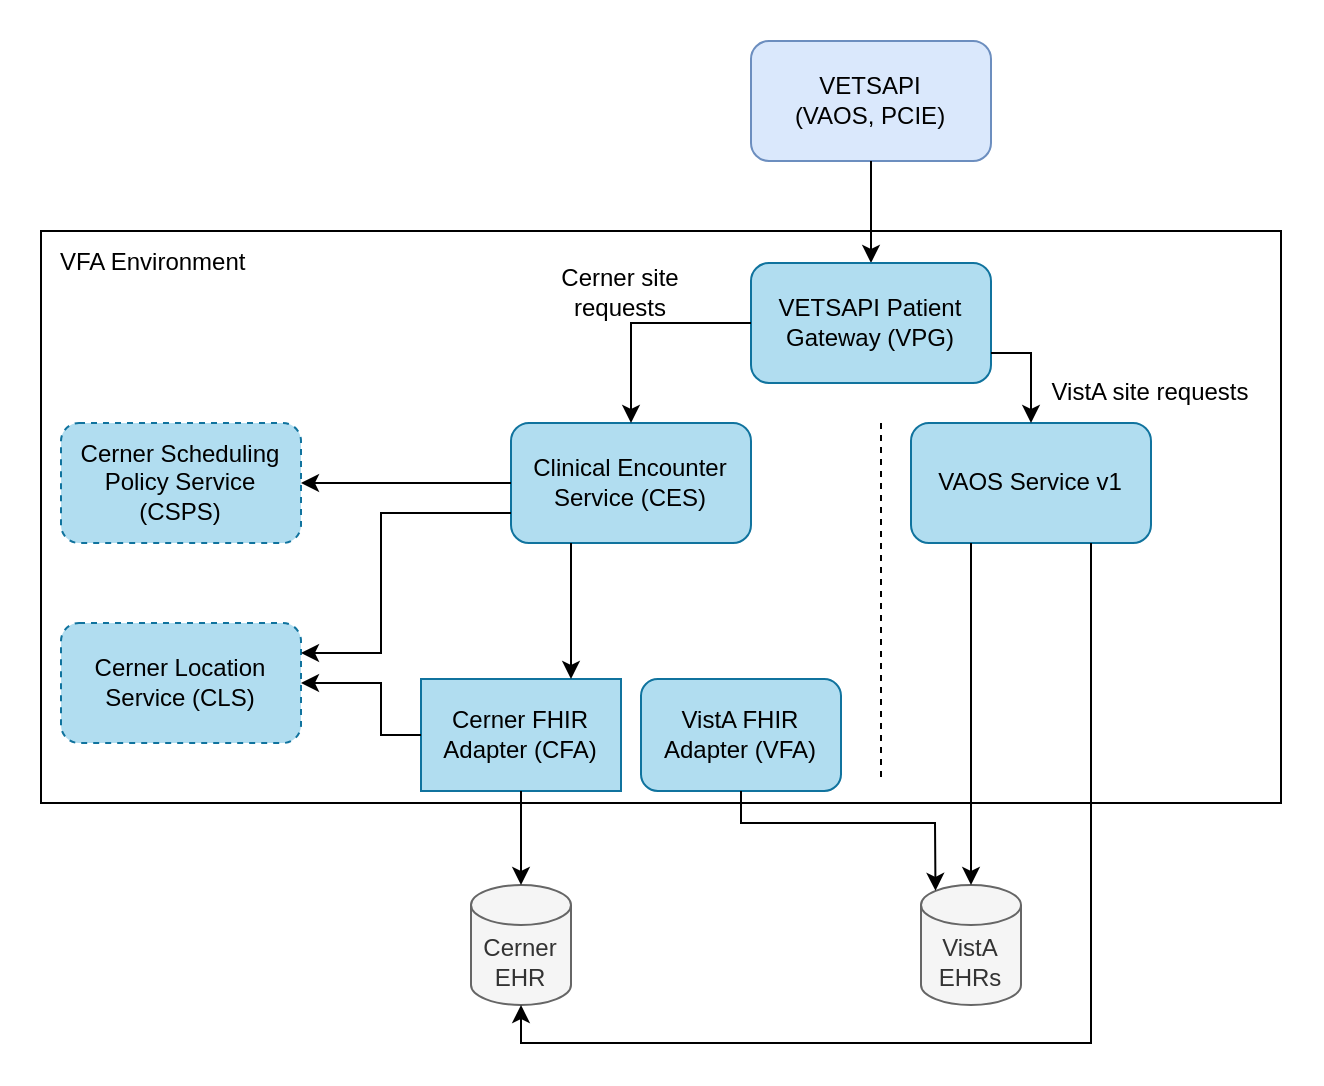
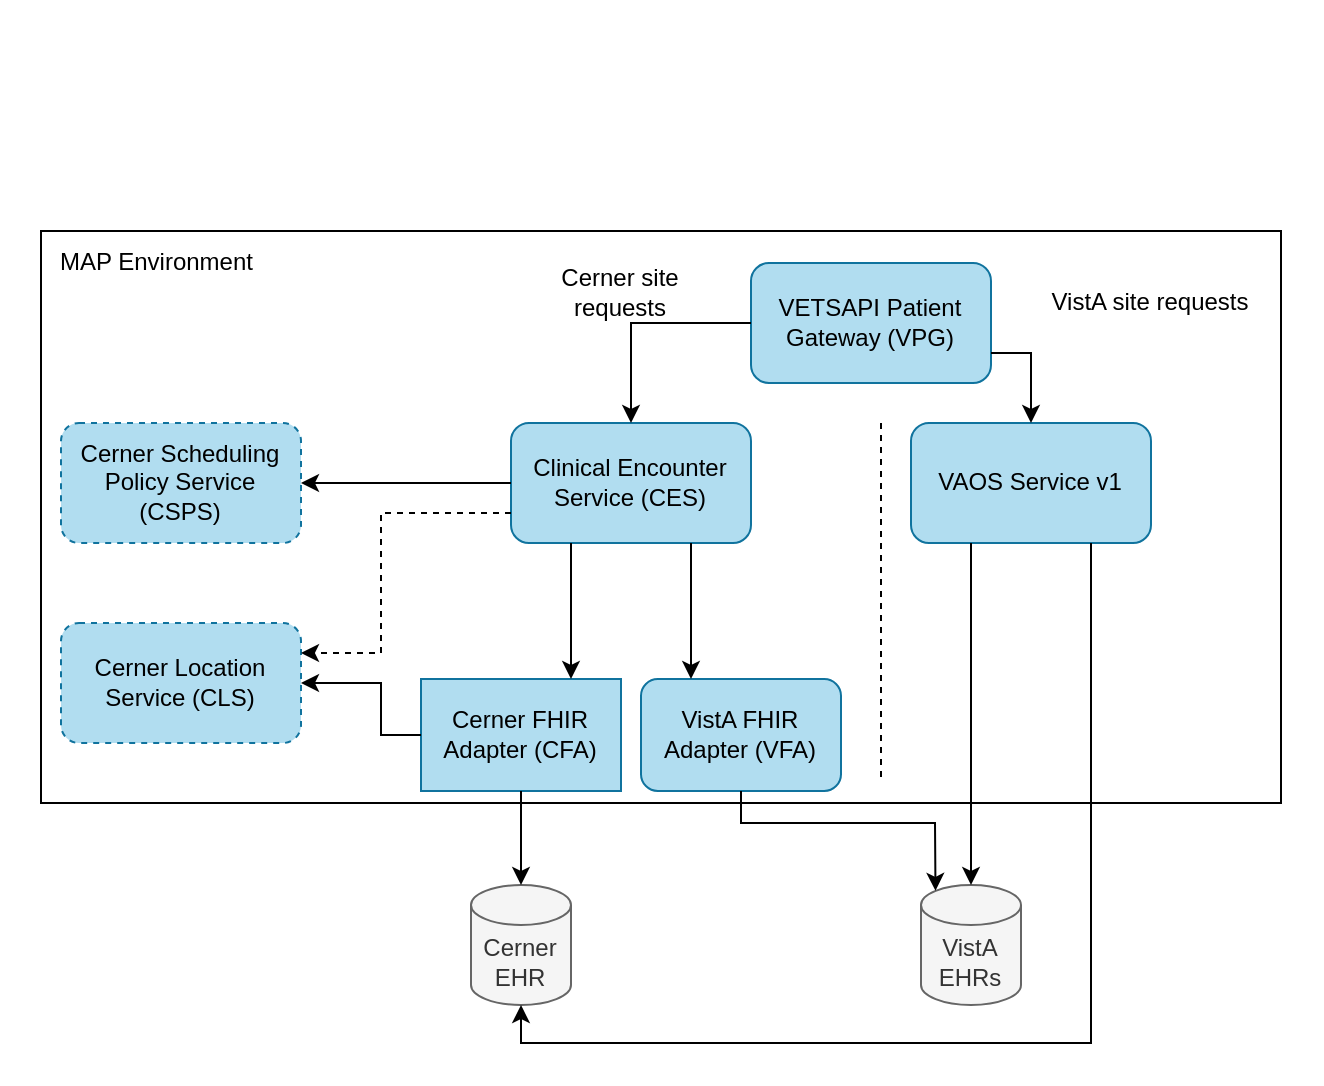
(871, 101) -> none
(871, 205) -> none
(156, 263) -> (156, 263)
(1151, 393) -> (1151, 303)
(381, 555) -> (381, 555)
none -> (691, 604)
